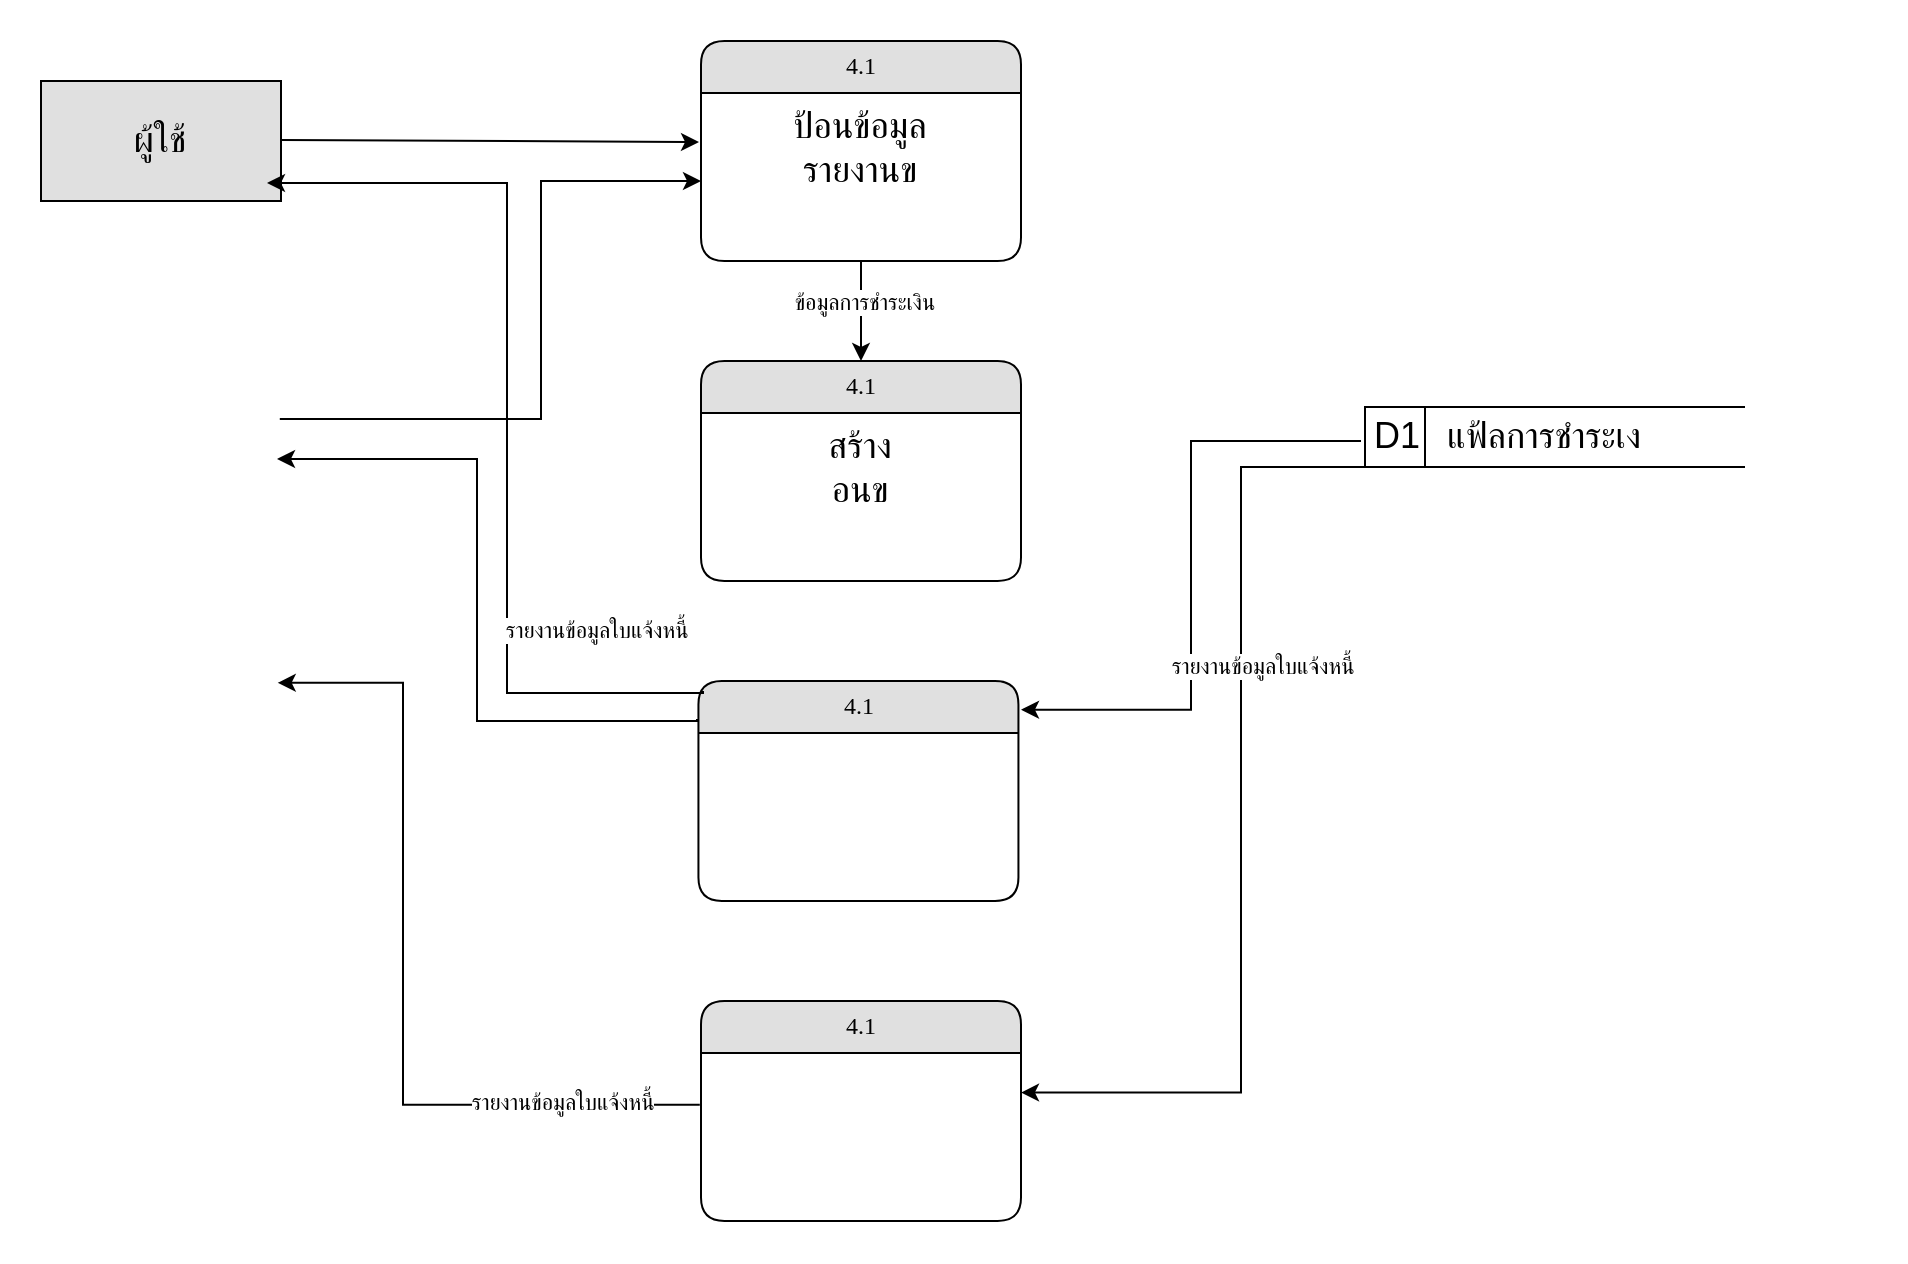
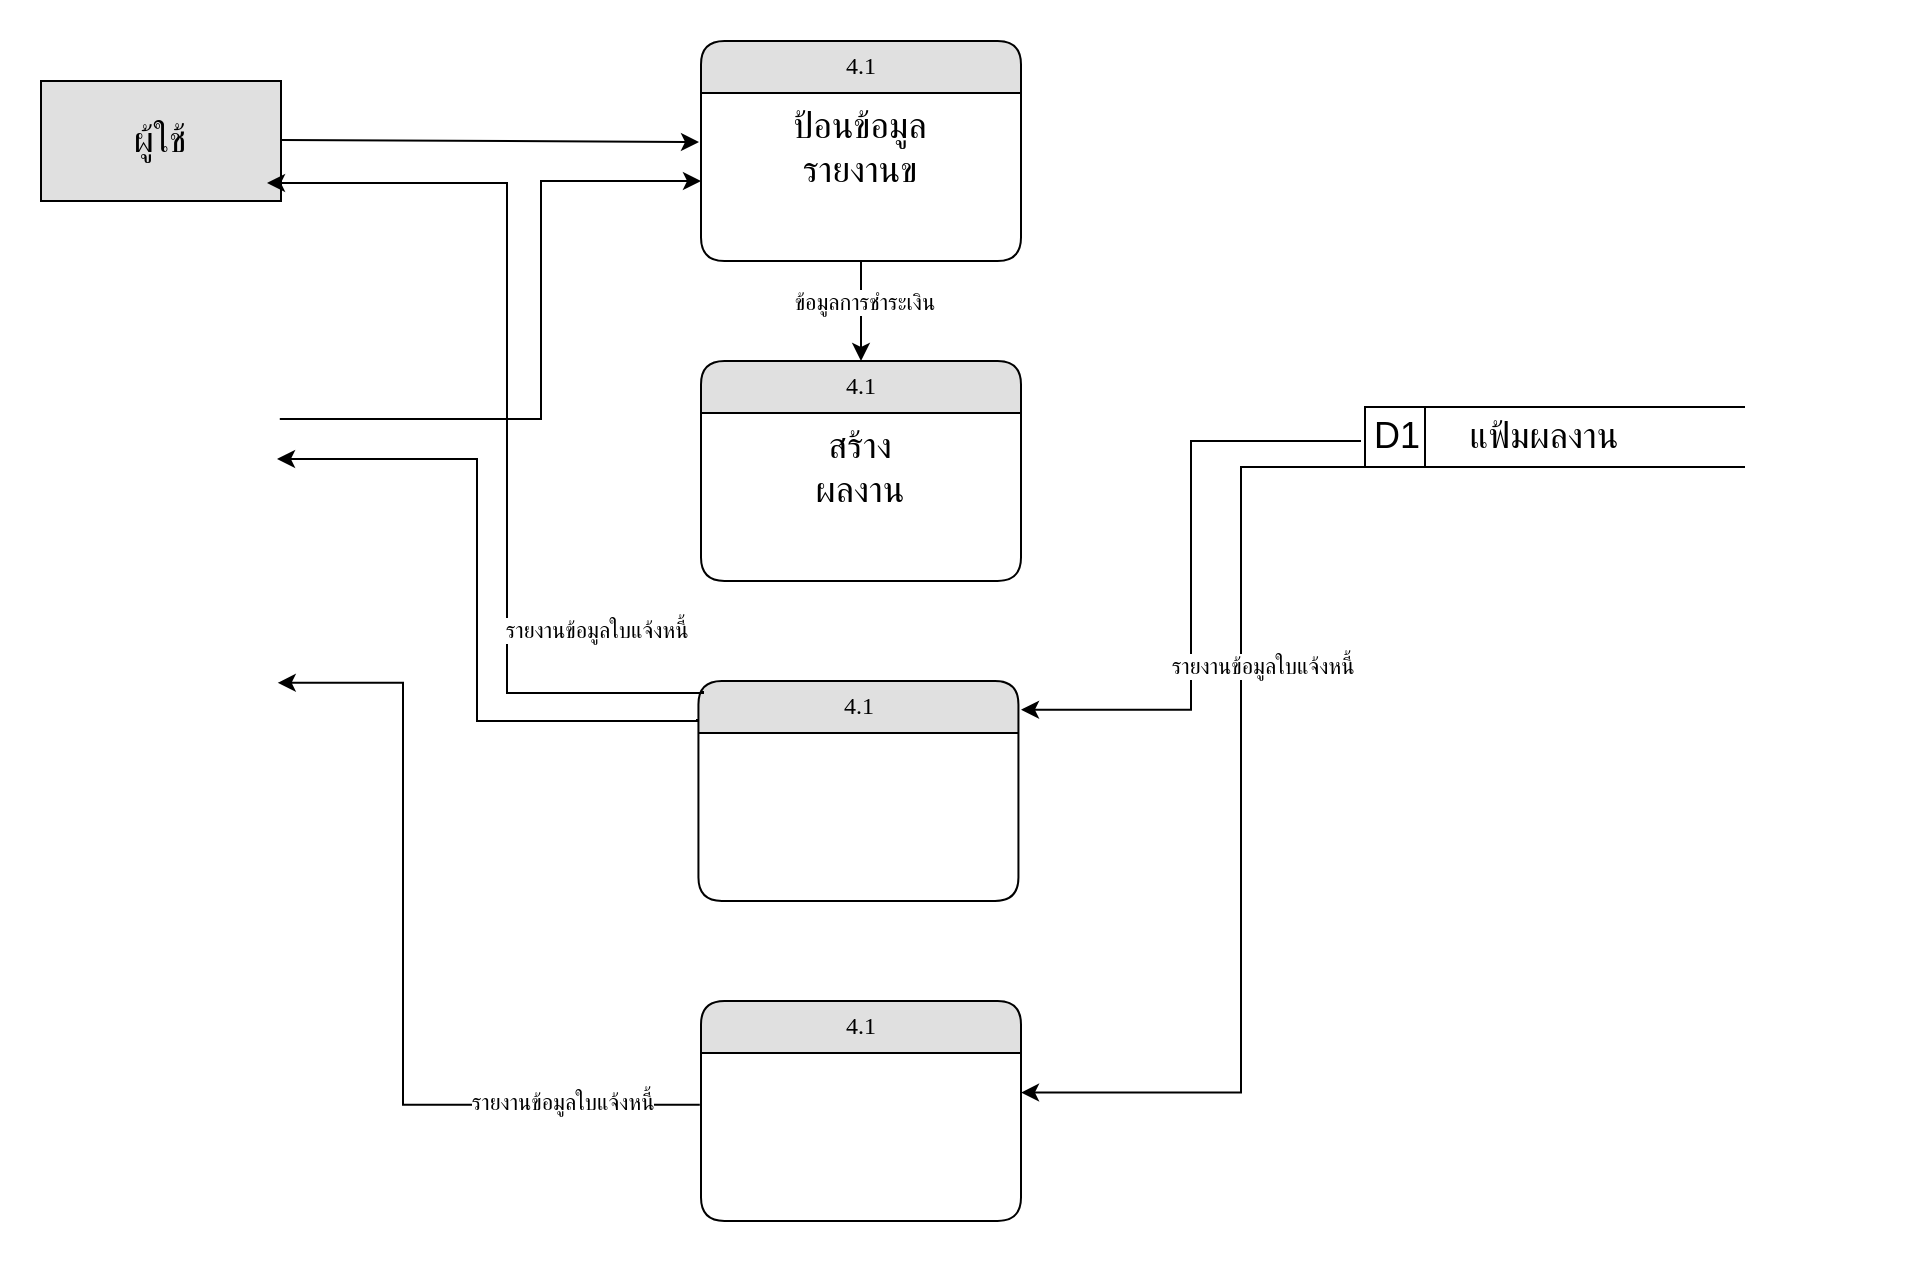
(1545, 437) -> (1545, 437)
(861, 456) -> (861, 456)
